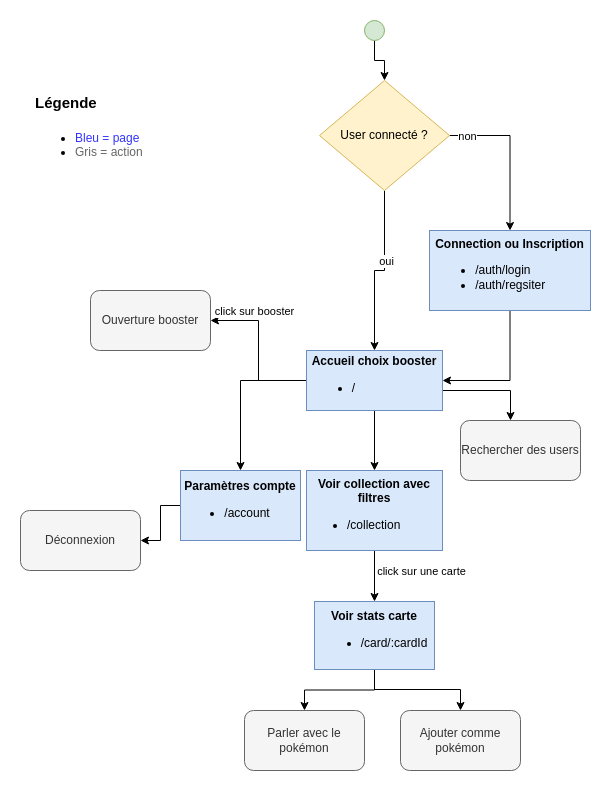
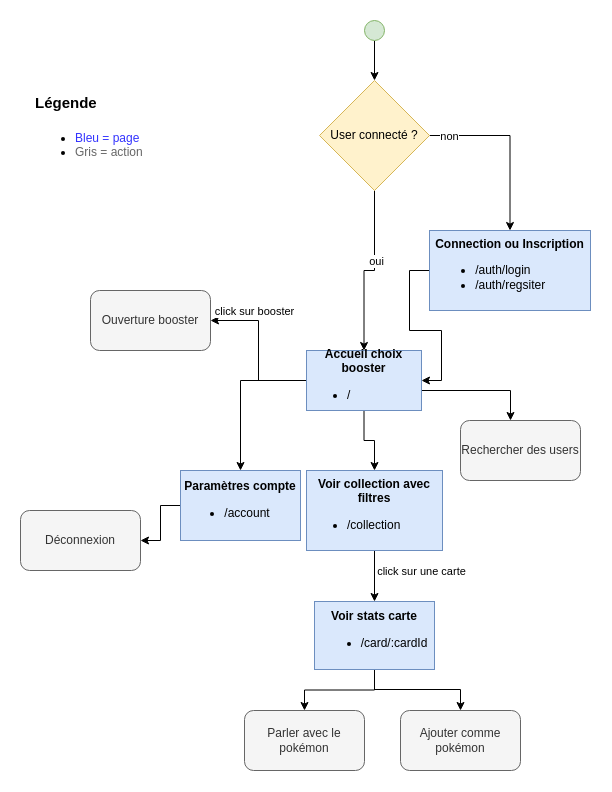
(385, 136) -> (375, 136)
(375, 381) -> (364, 381)
